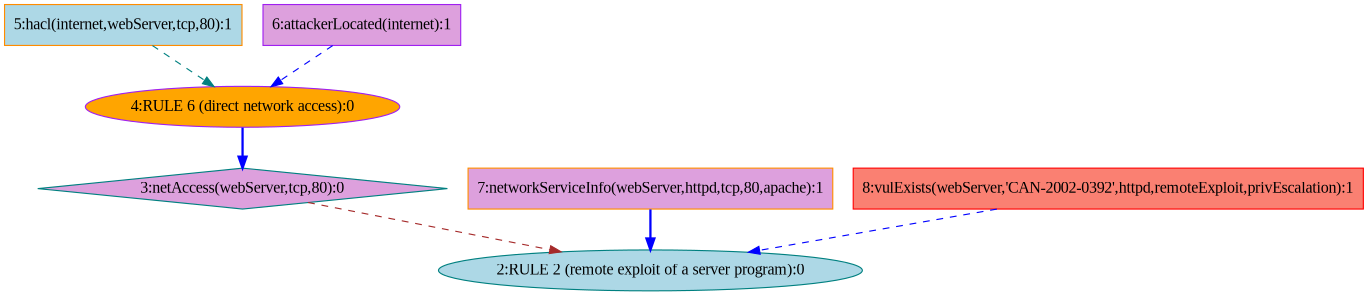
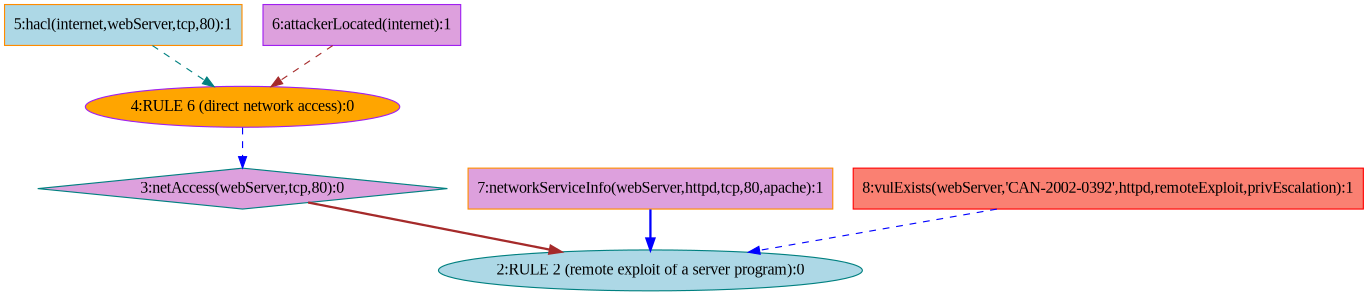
(307, 63) -> (307, 63)
(243, 142) -> (243, 142)
(429, 226) -> (429, 226)
